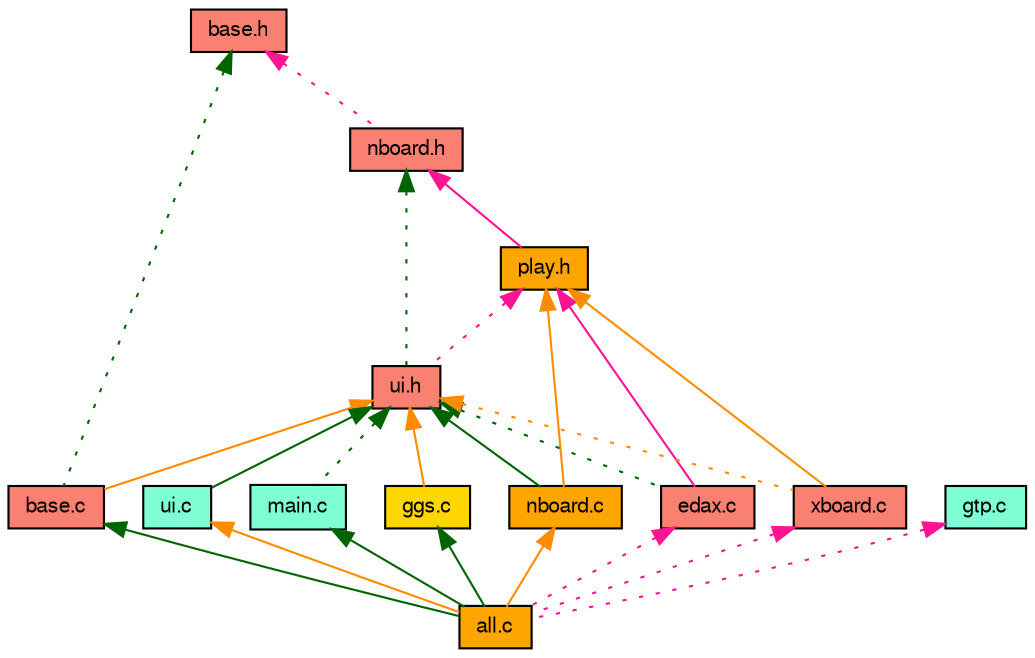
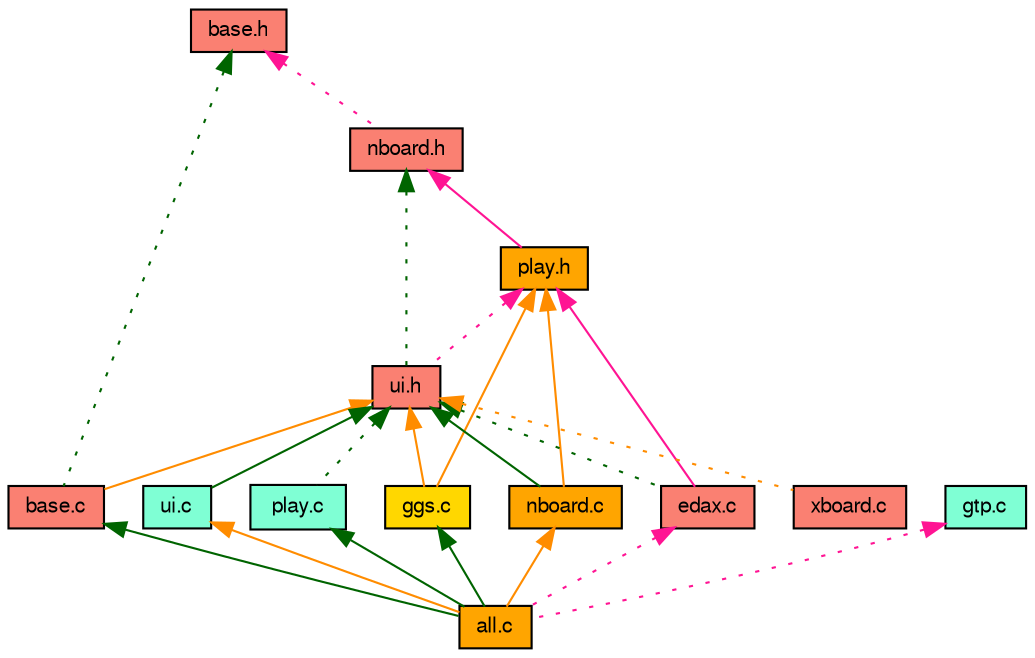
(706, 395) -> (483, 393)
(298, 507) -> (298, 507)
(653, 574) -> none
